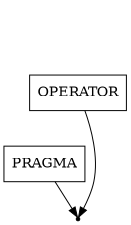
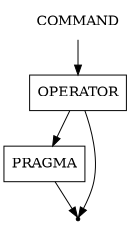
none -> (78, 22)
none -> (63, 124)
